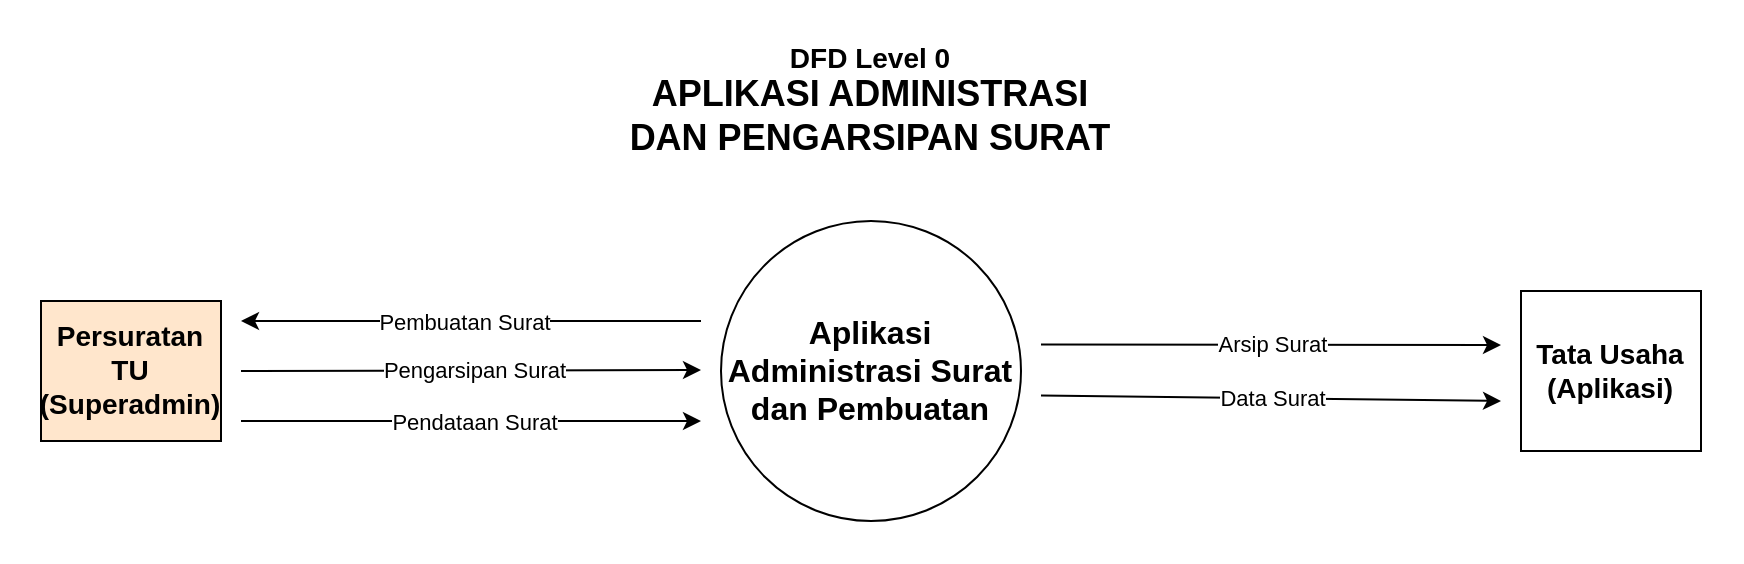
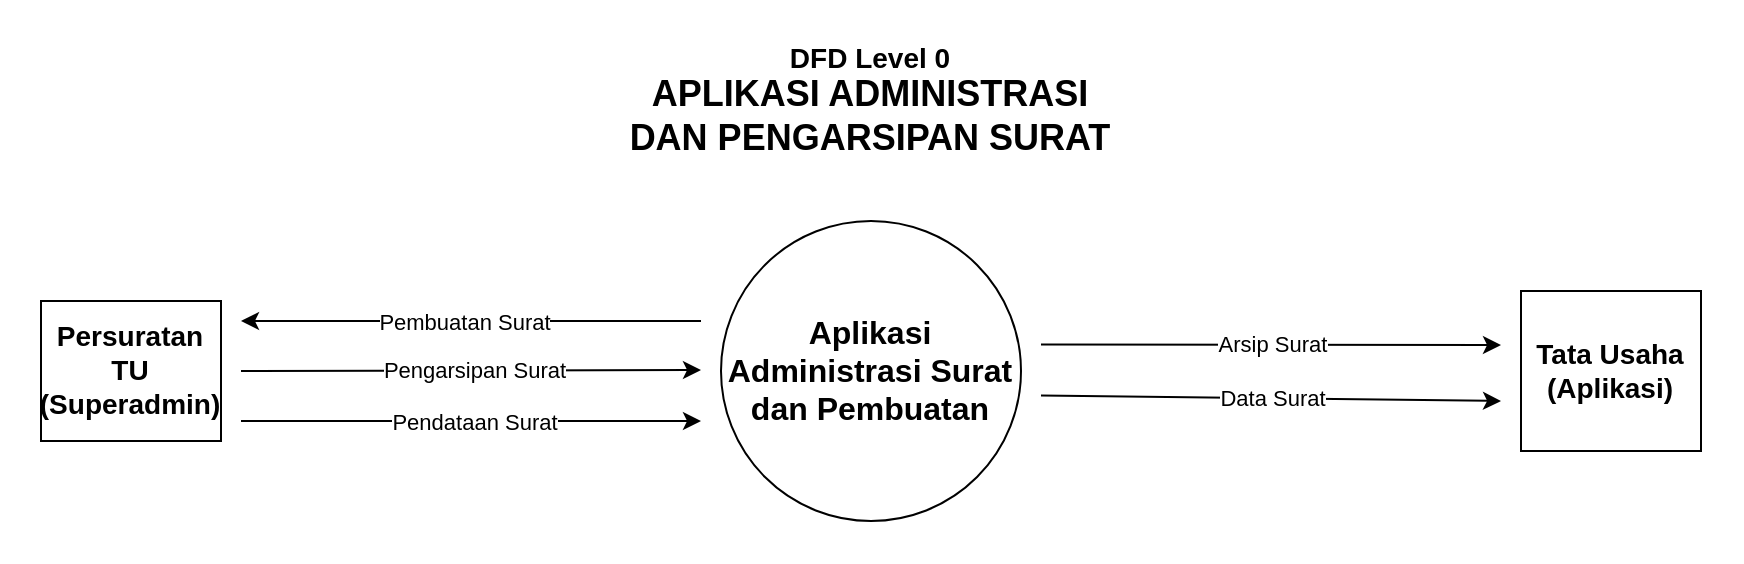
(131, 371) -> (131, 371)
